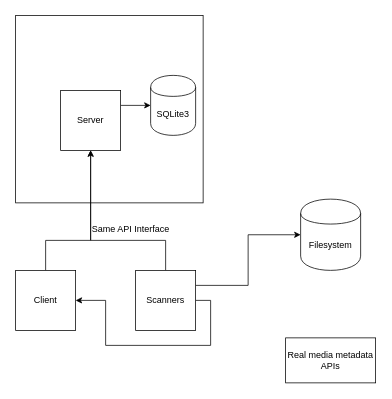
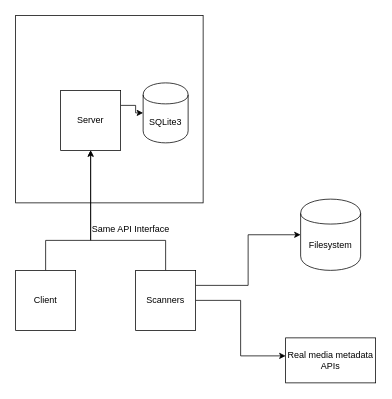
(173, 105) -> (165, 113)
(146, 345) -> (240, 313)
